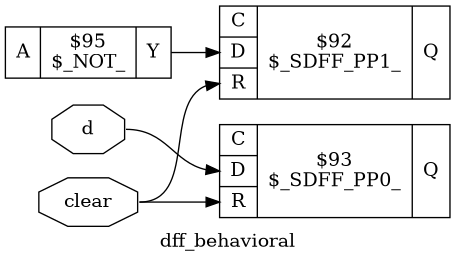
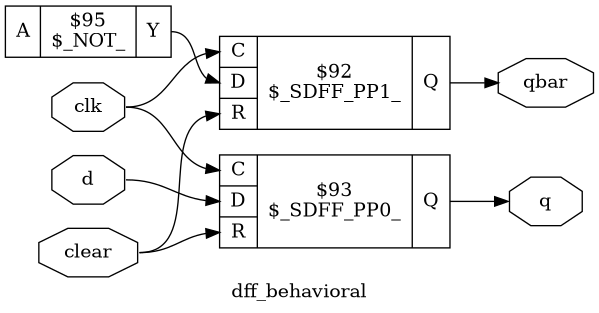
none -> (546, 83)
none -> (88, 107)
none -> (546, 201)
